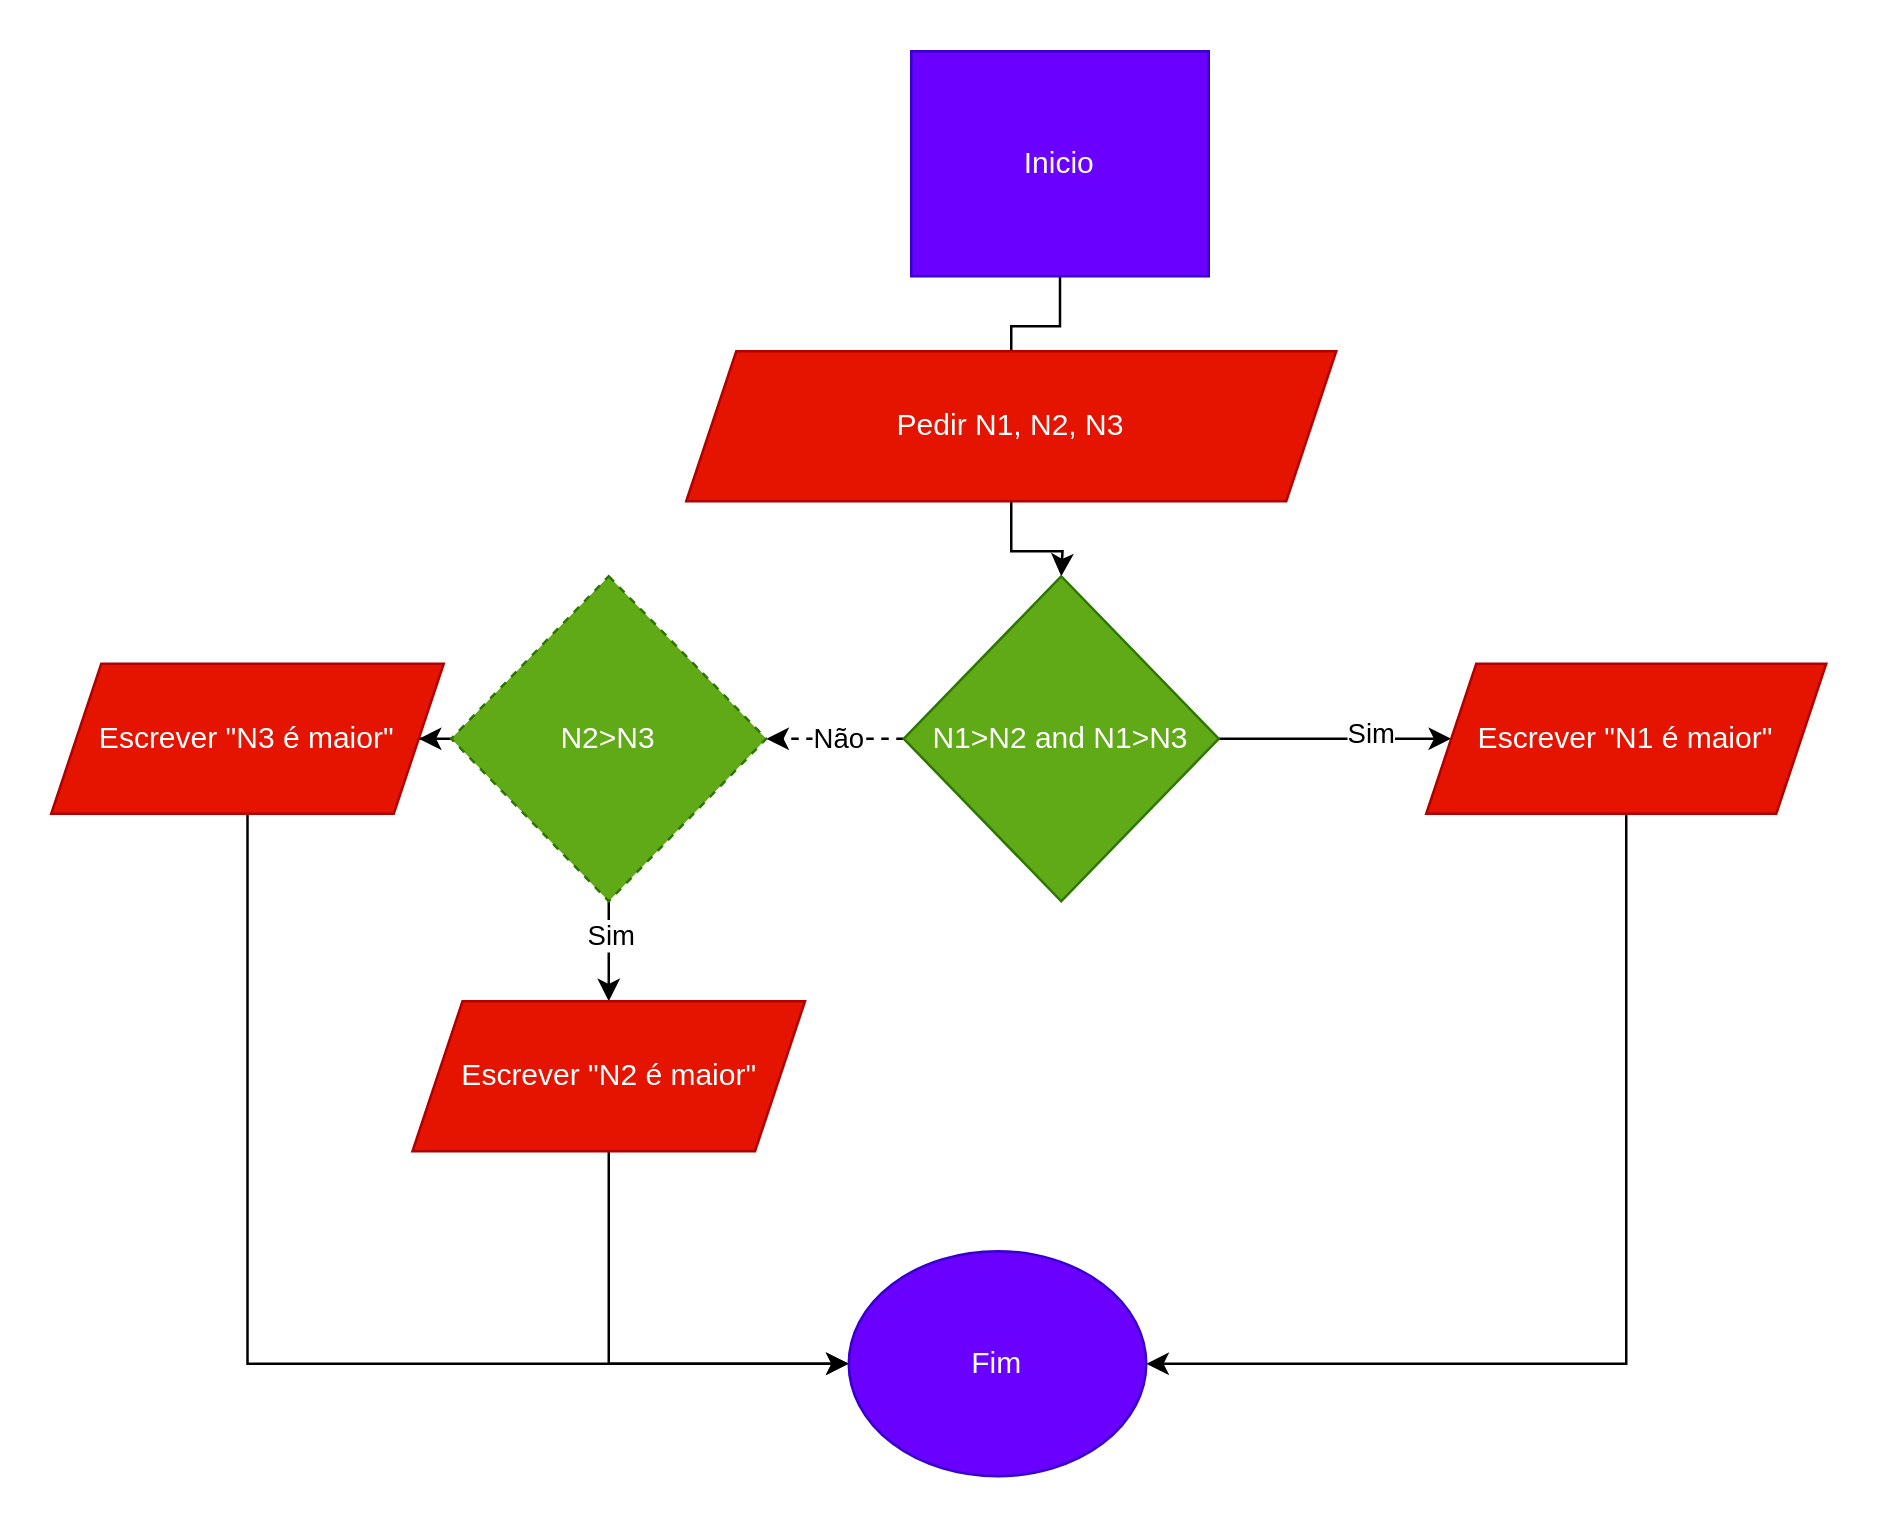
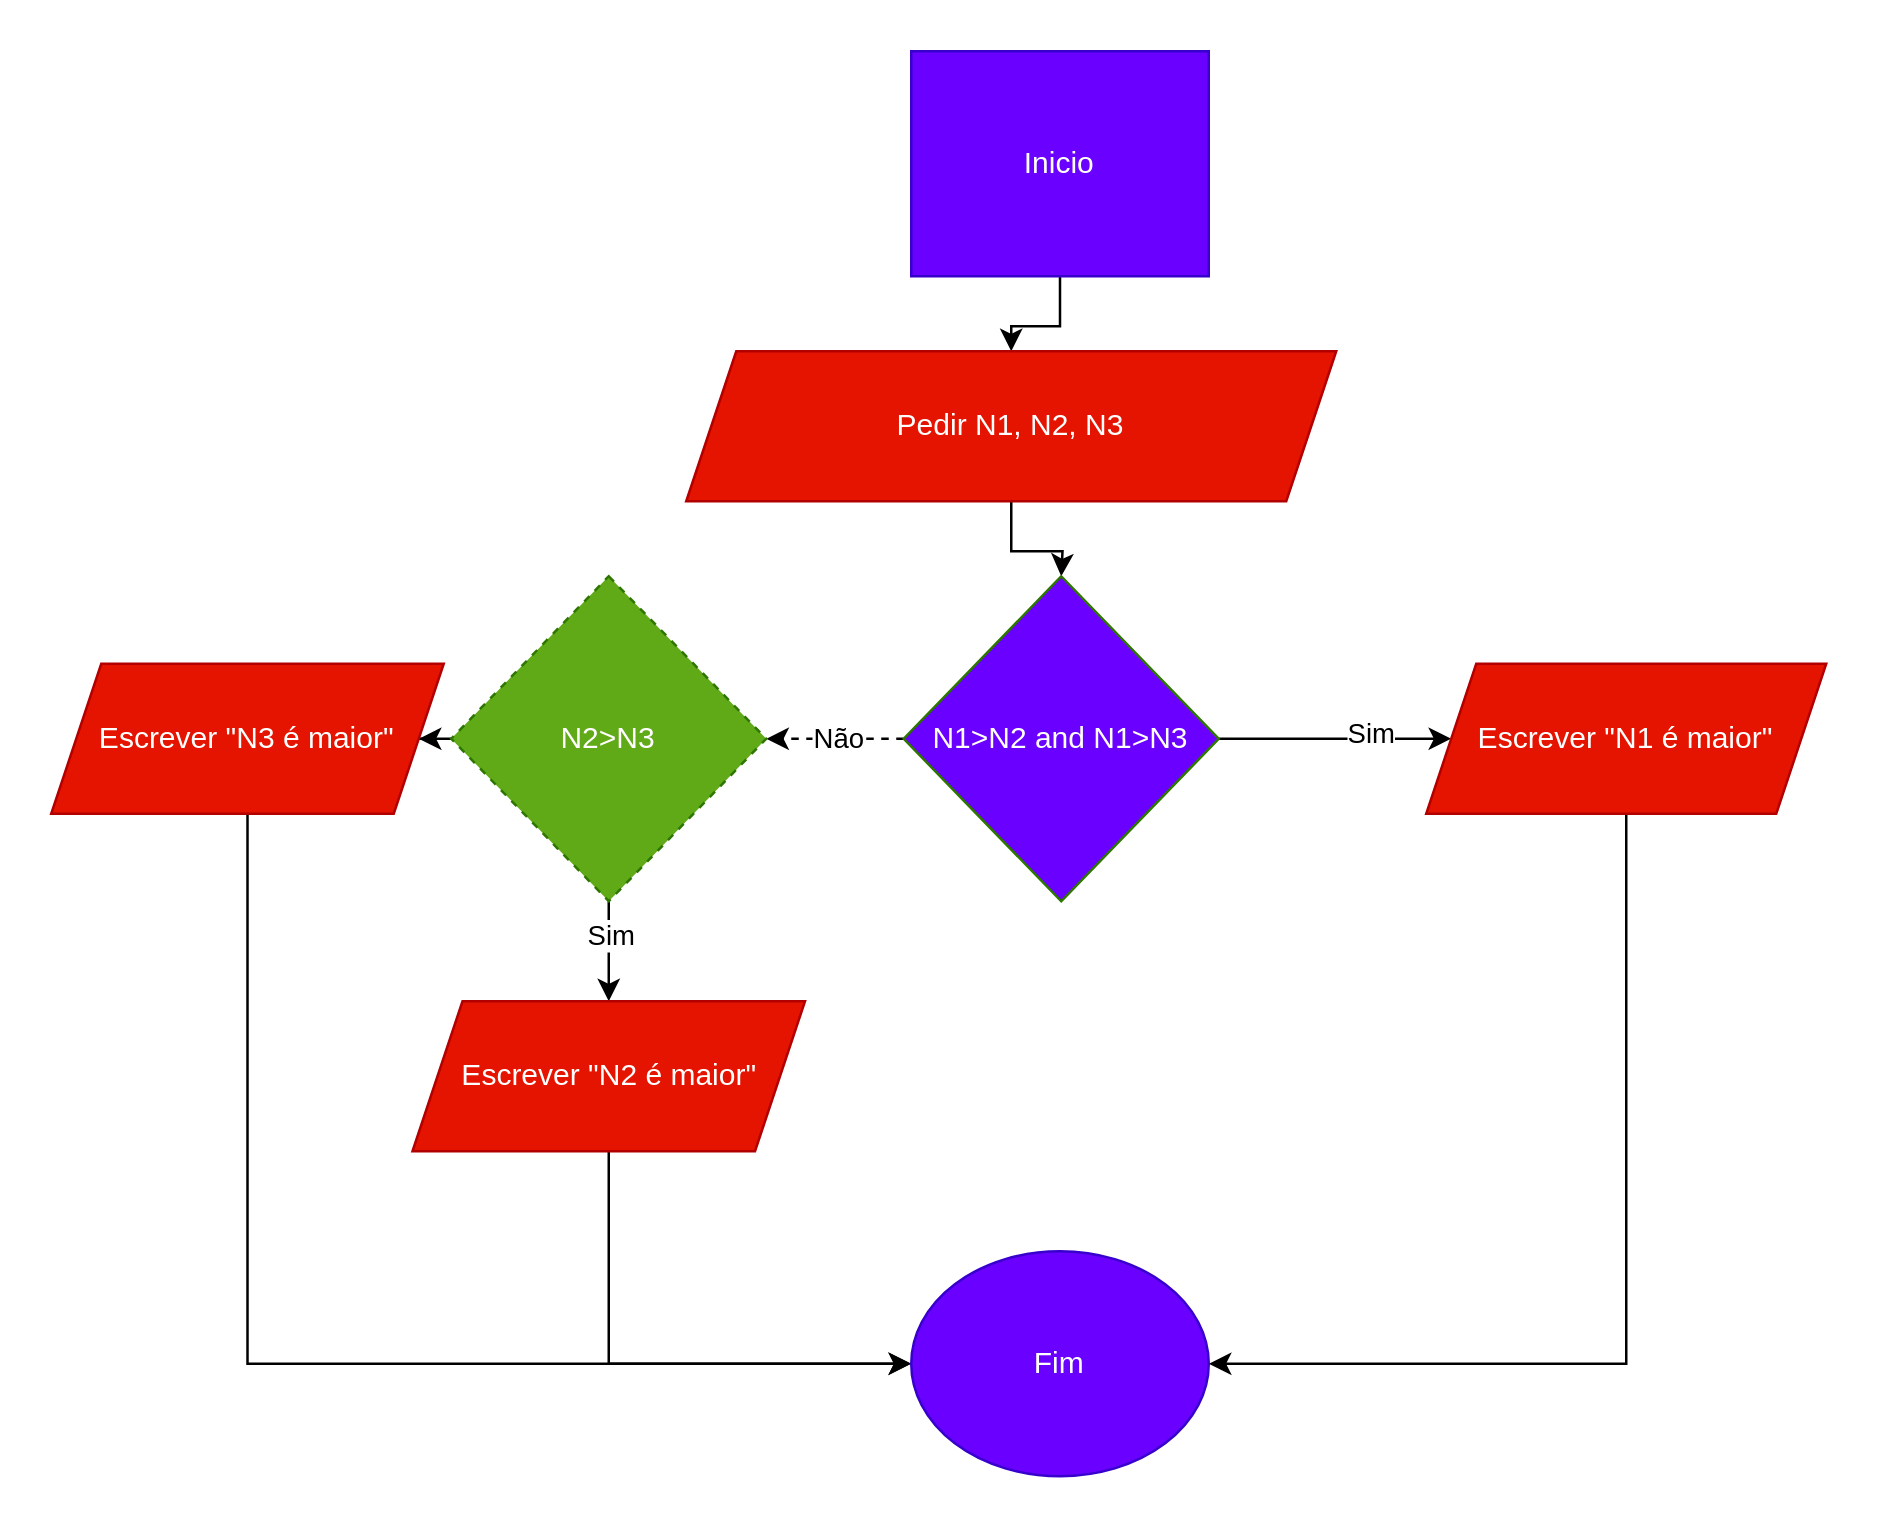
(1011, 340) -> (1011, 333)
(1061, 739) -> (1061, 739)
(998, 1364) -> (1060, 1364)
